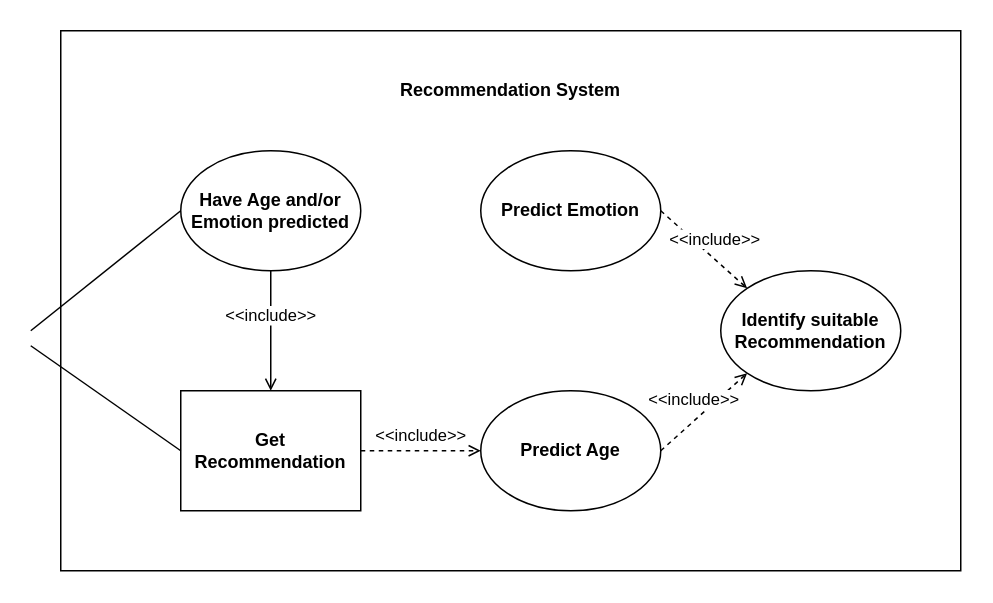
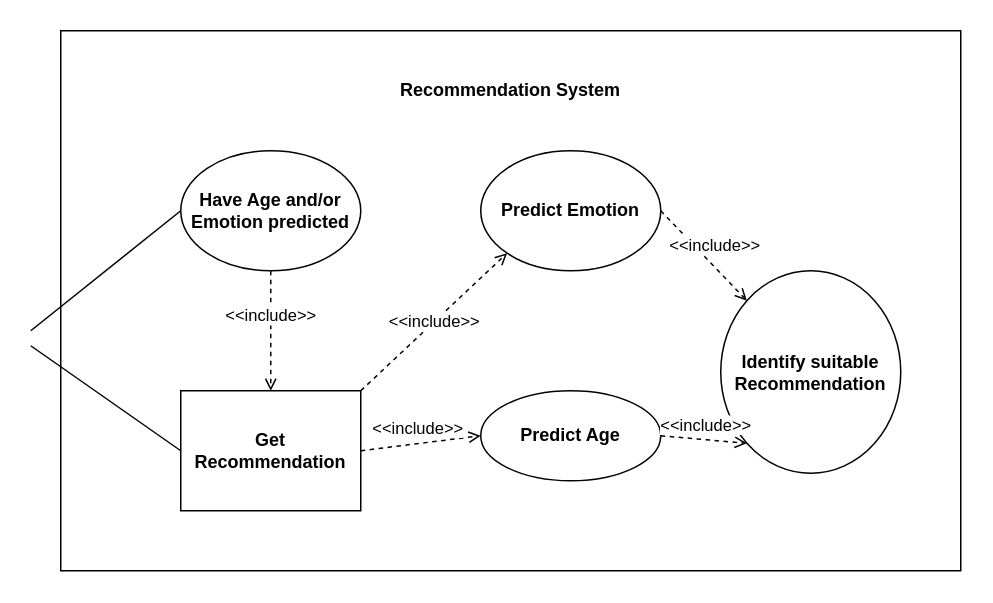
none -> (432, 323)
(811, 331) -> (811, 372)
(271, 357) -> (271, 357)
(571, 451) -> (571, 436)
